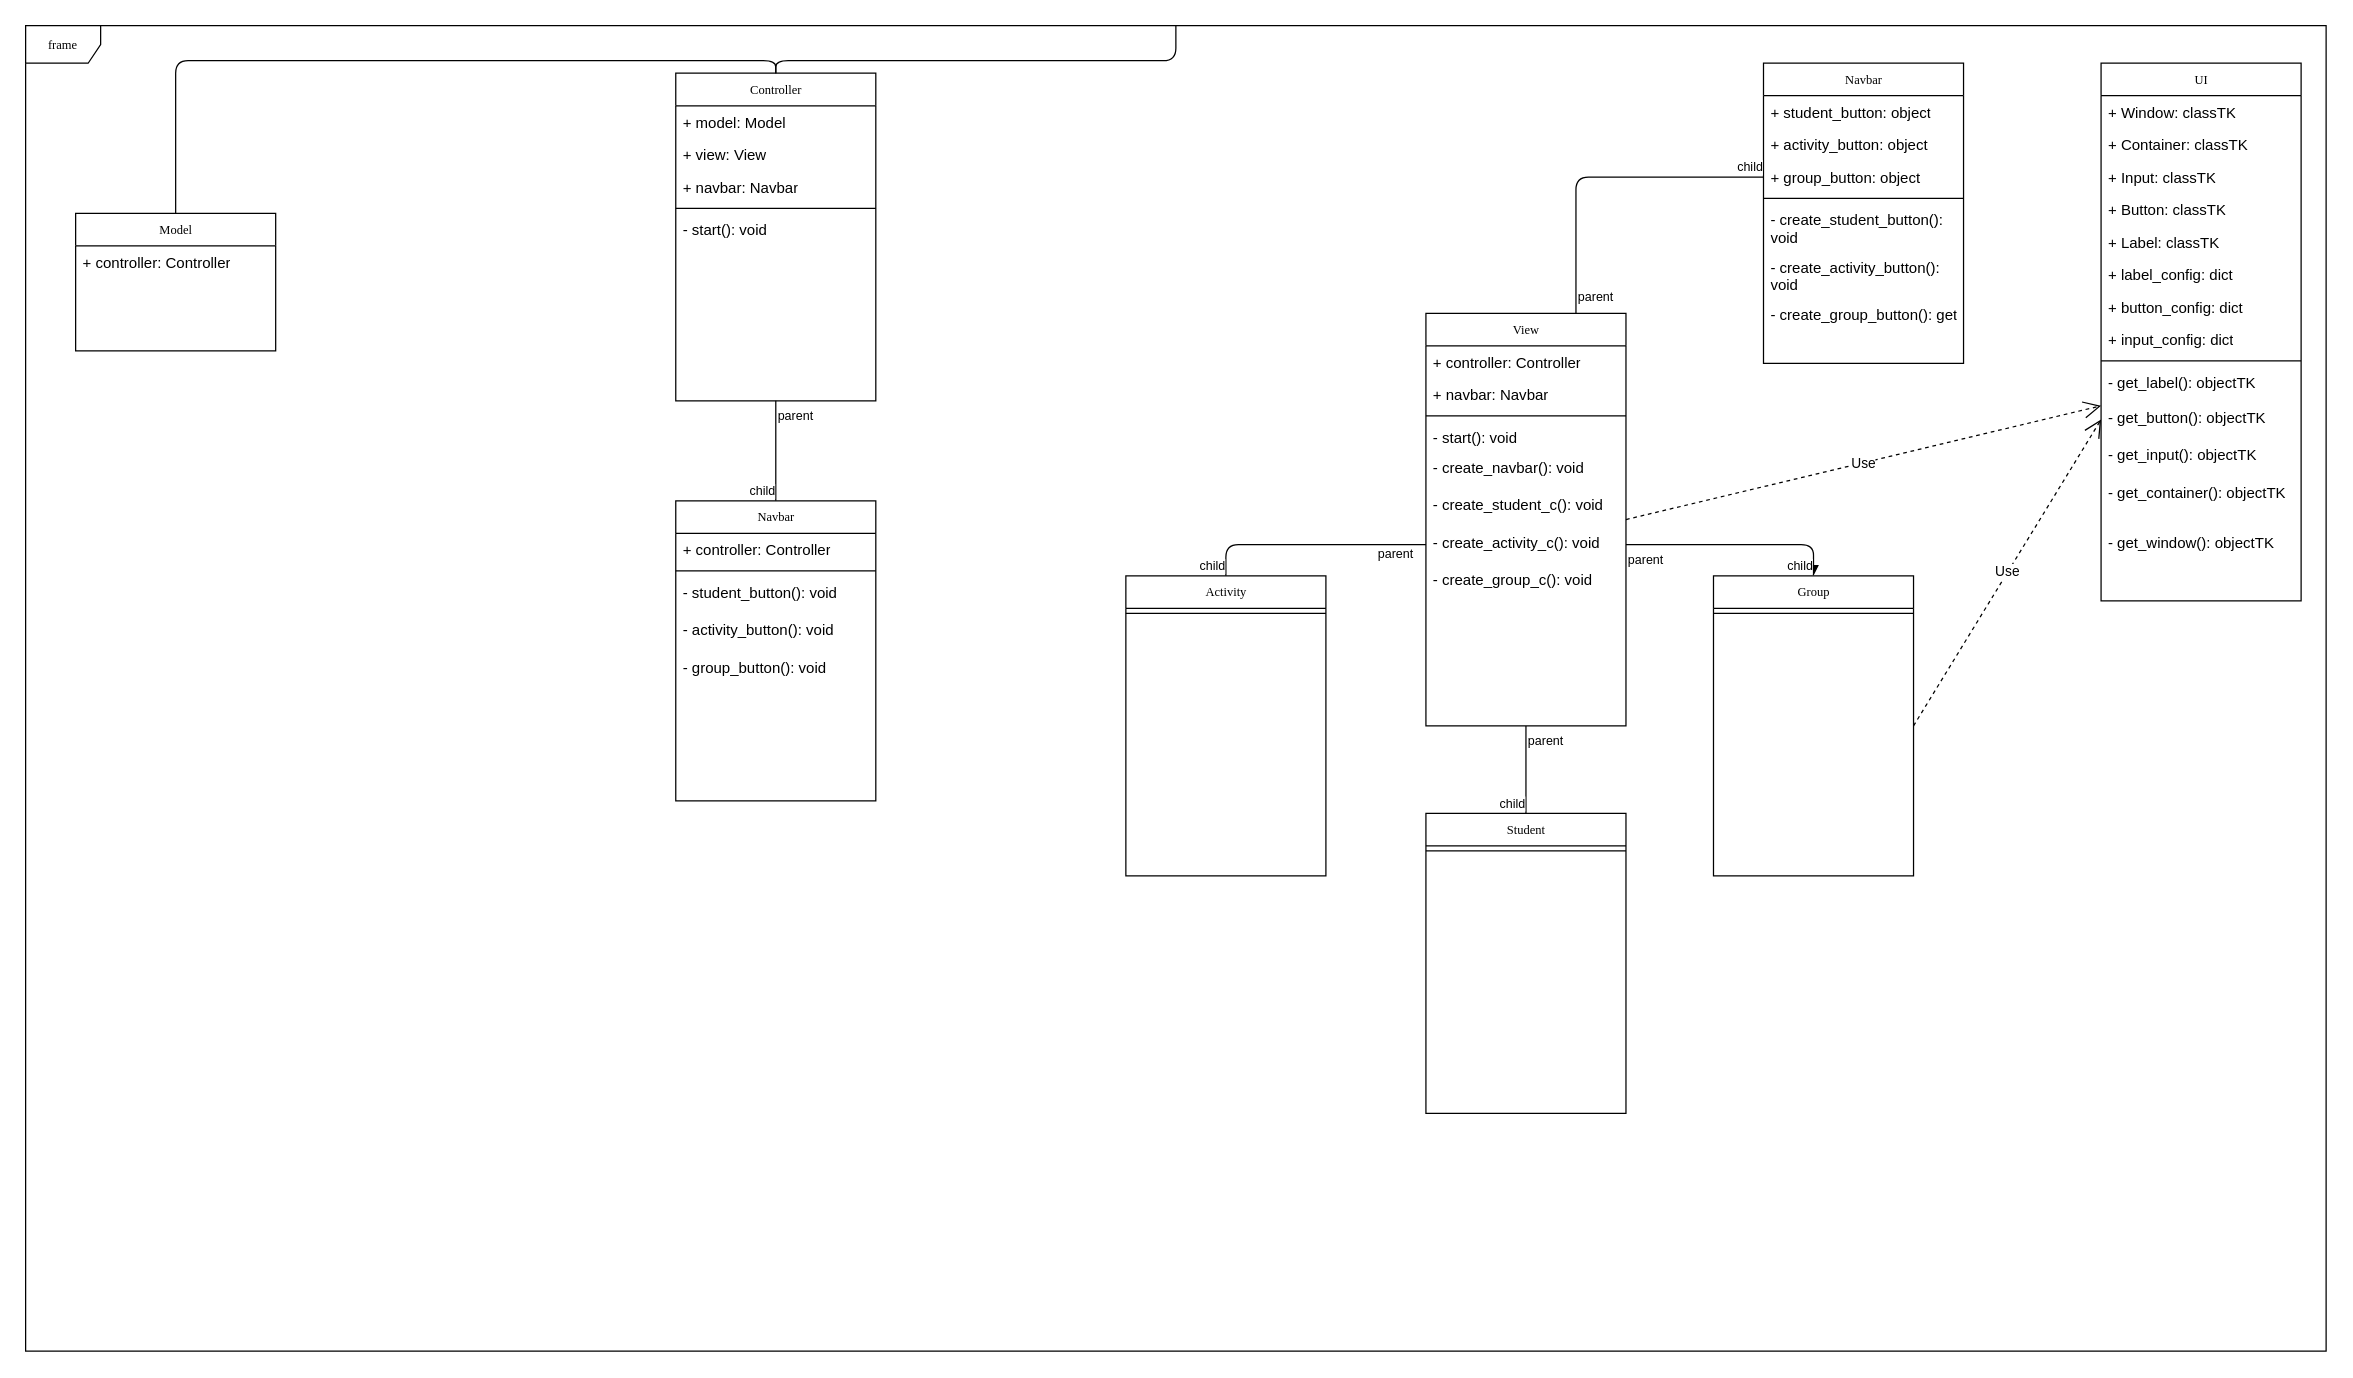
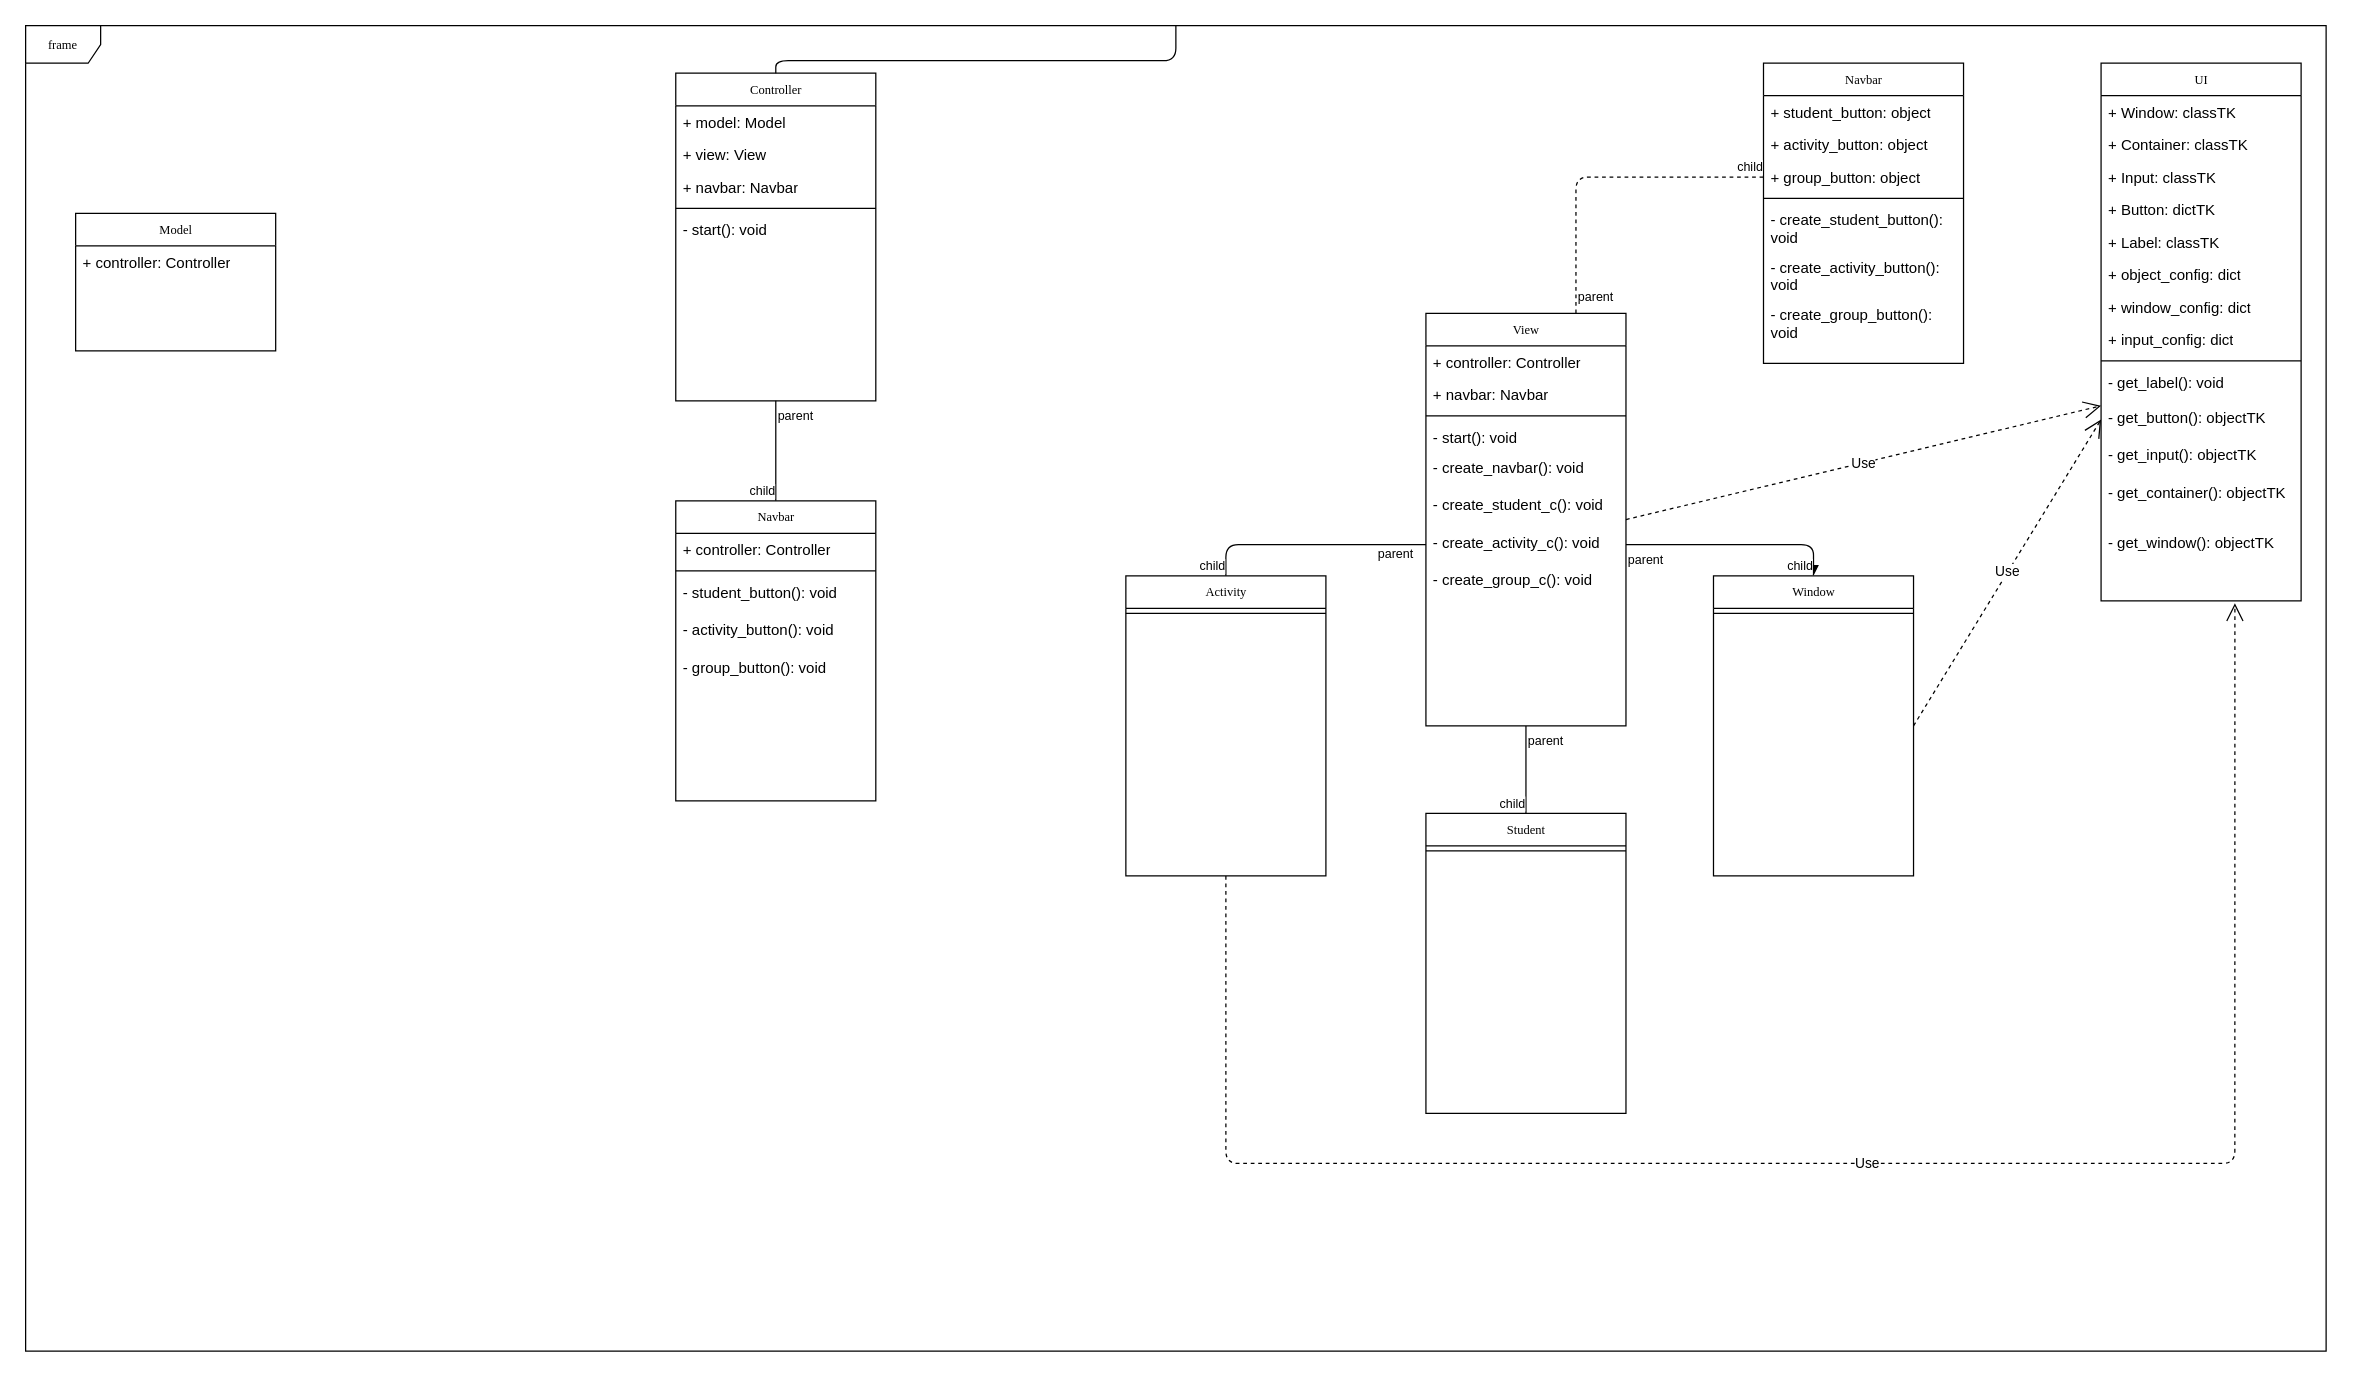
(403, 61) -> none
(1607, 177) -> (1607, 177)
(2172, 211) -> (2168, 211)
(2178, 276) -> (2187, 276)
(2187, 308) -> (2185, 308)
(1864, 325) -> (1864, 325)
(2195, 383) -> (2176, 383)
(1814, 592) -> (1814, 592)
none -> (1865, 1163)
